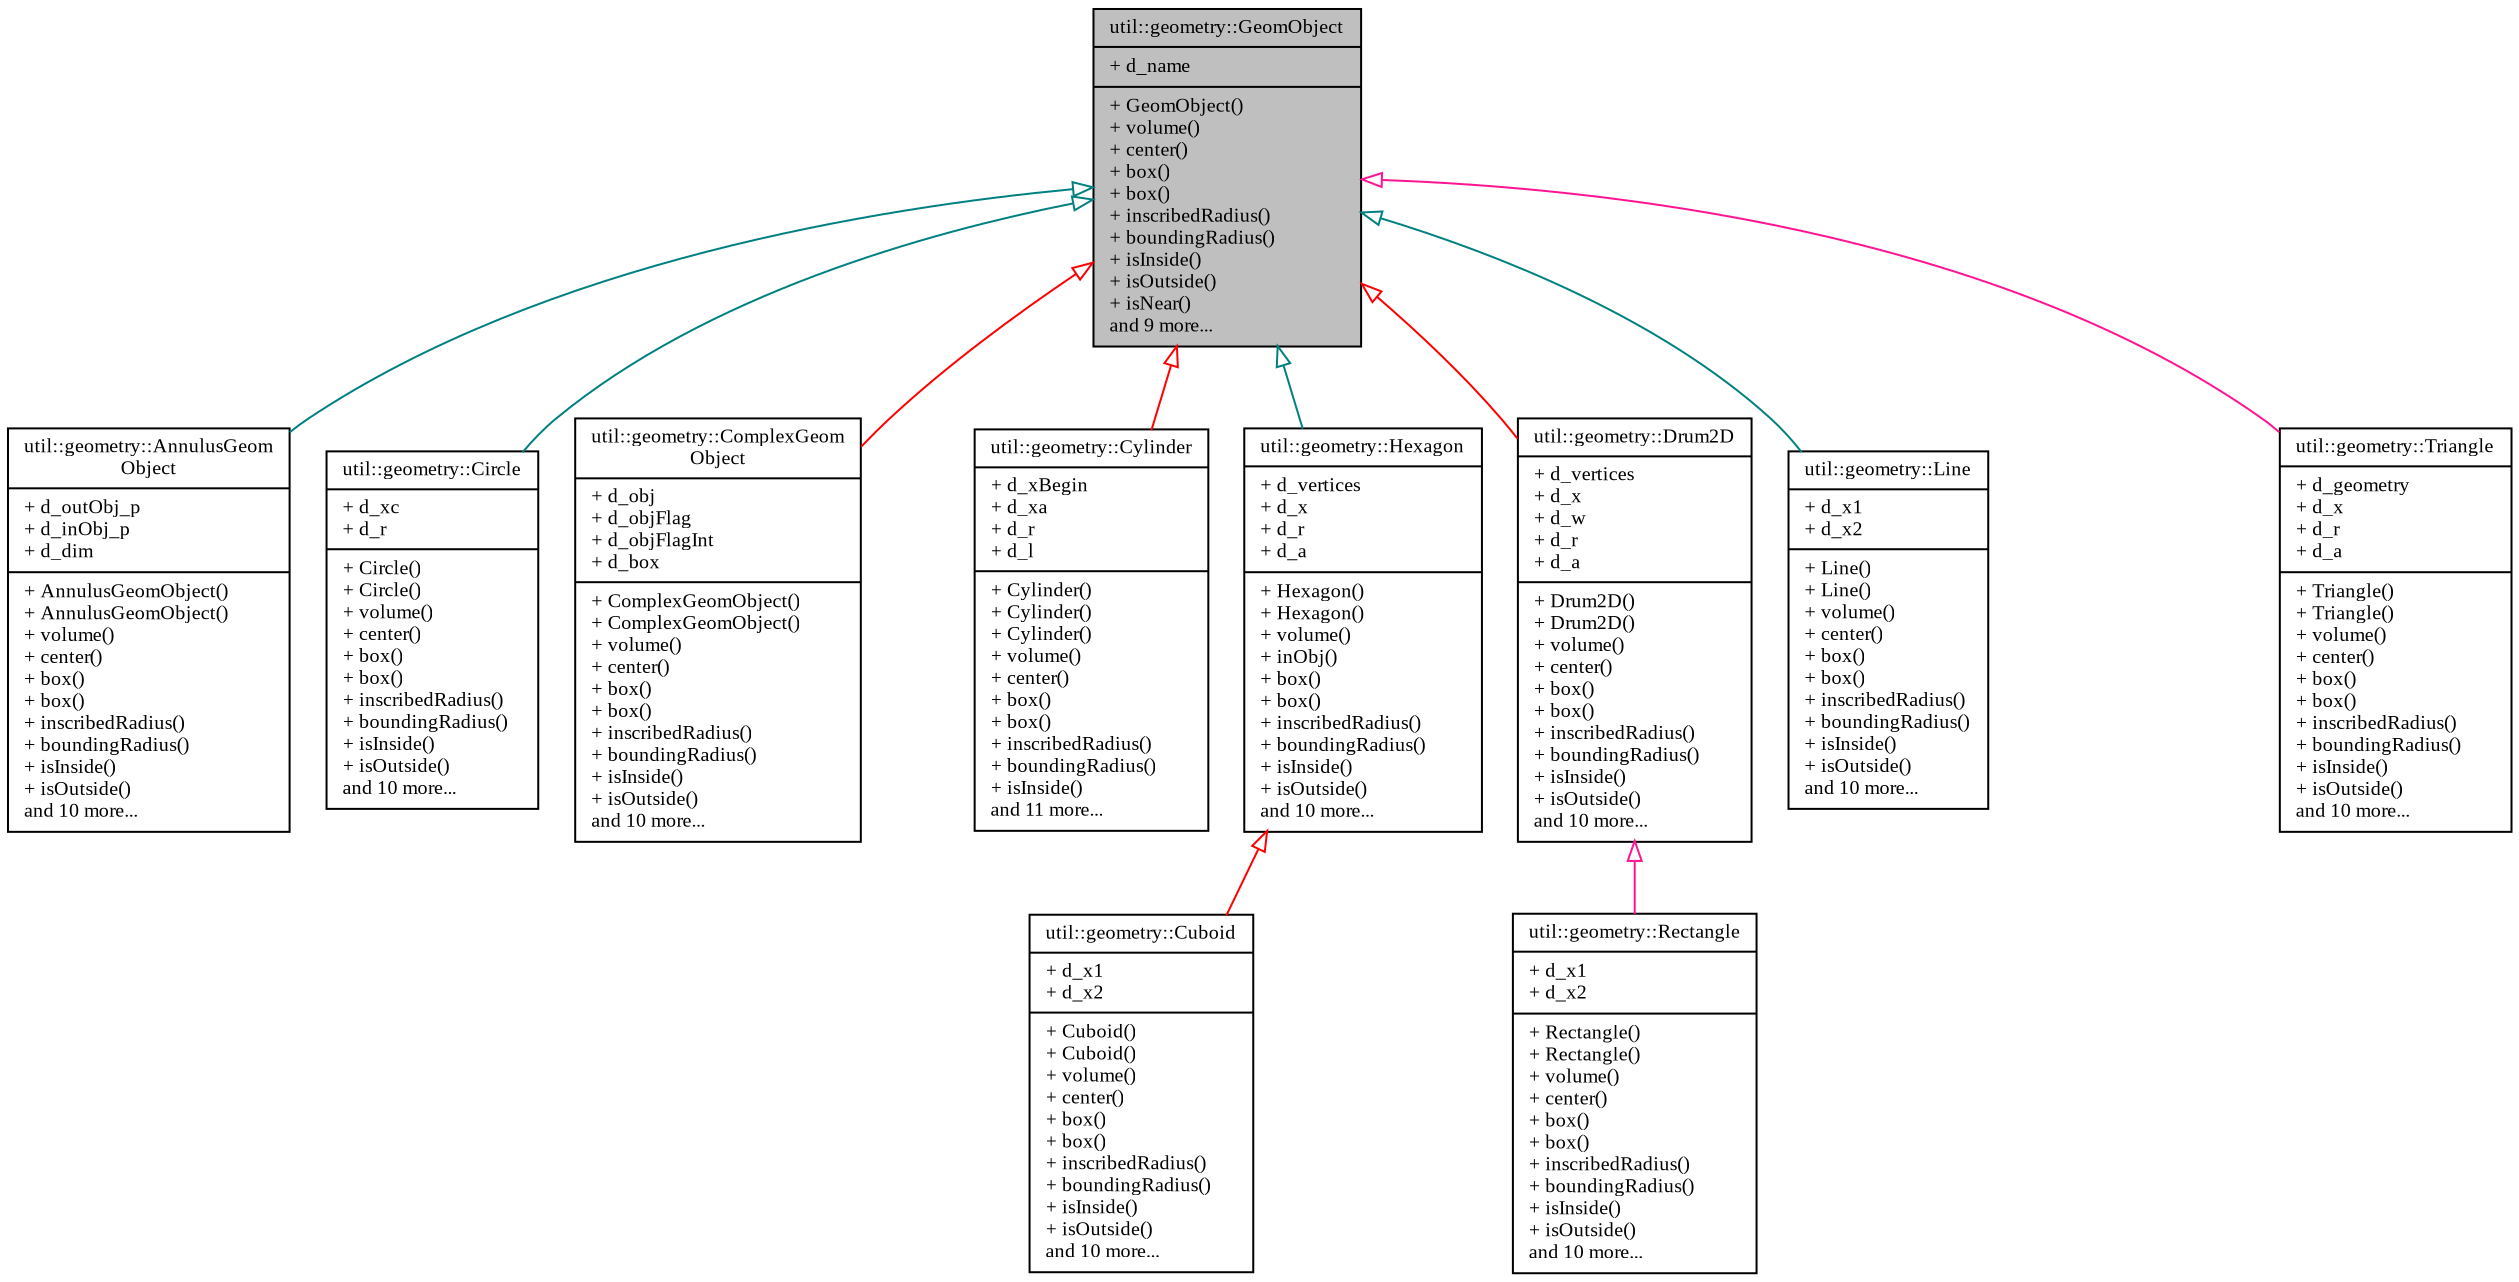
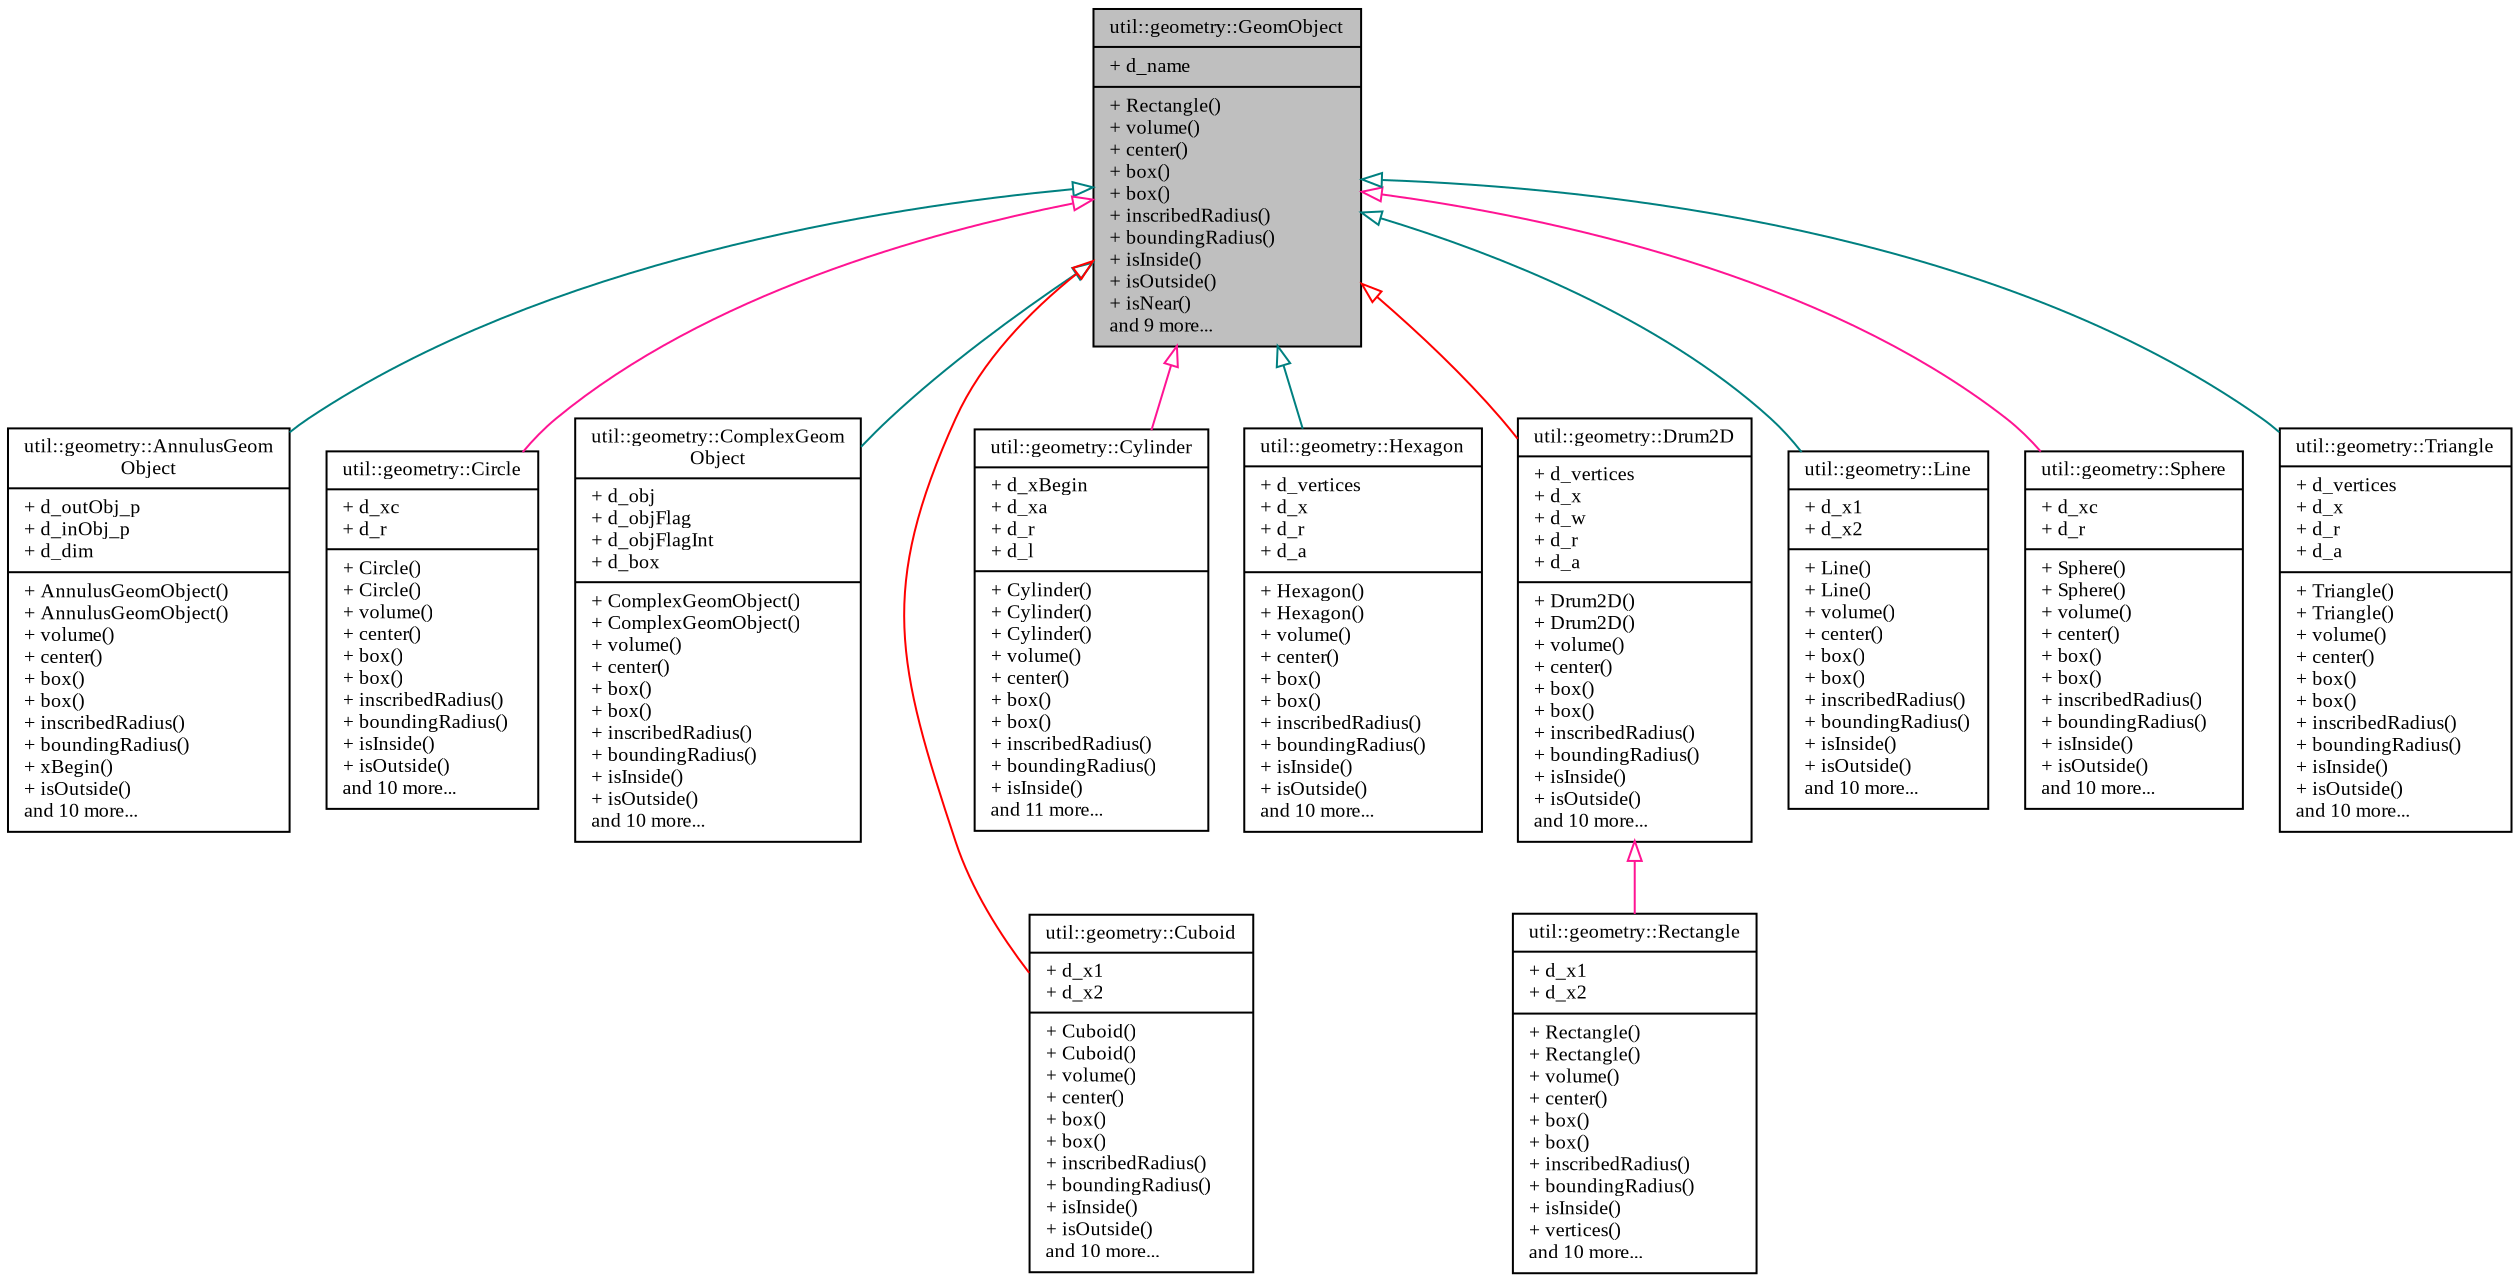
(1176, 106) -> (1165, 106)
(1850, 243) -> (1850, 243)
(780, 290) -> (780, 290)
(964, 355) -> (964, 355)
(1161, 398) -> (1161, 398)
(2354, 485) -> (2347, 485)
none -> (2134, 630)
(1299, 657) -> (1300, 657)
(70, 767) -> (69, 767)
(1242, 882) -> (905, 610)
(1583, 1230) -> (1575, 1230)
